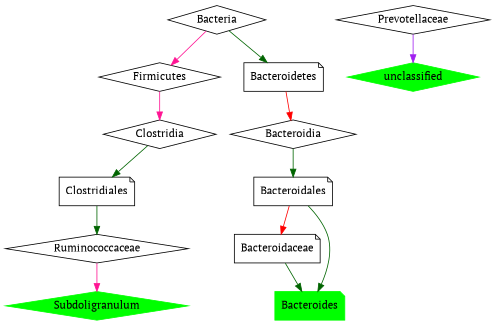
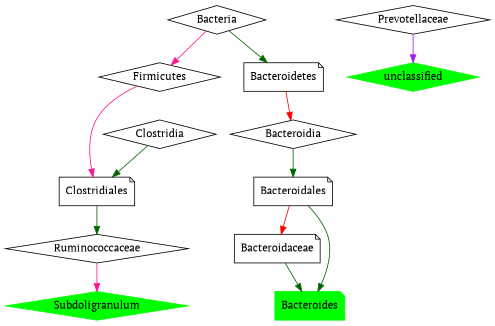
(160, 102) -> (97, 118)
